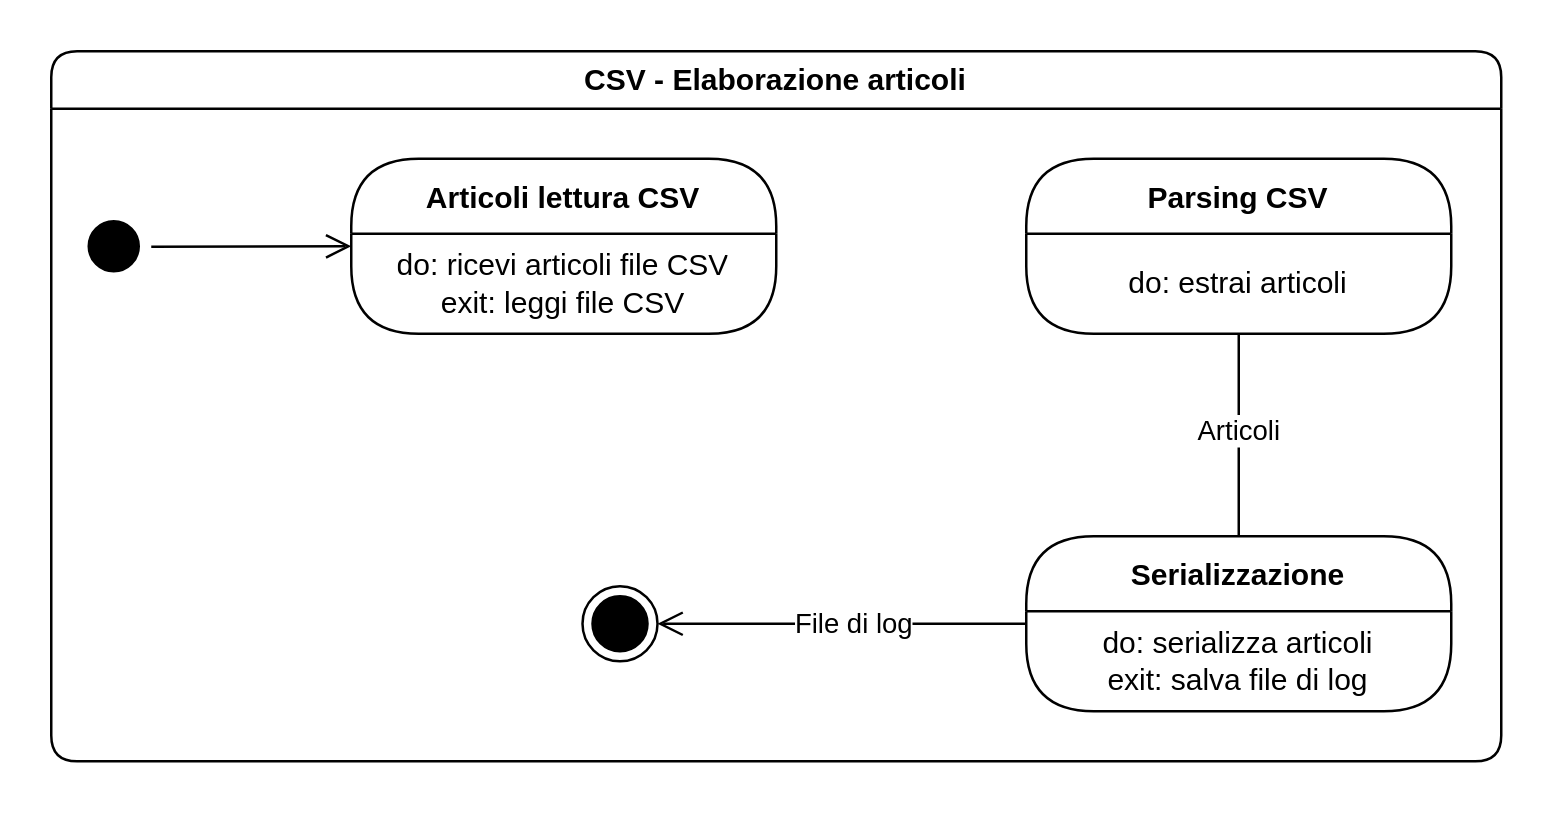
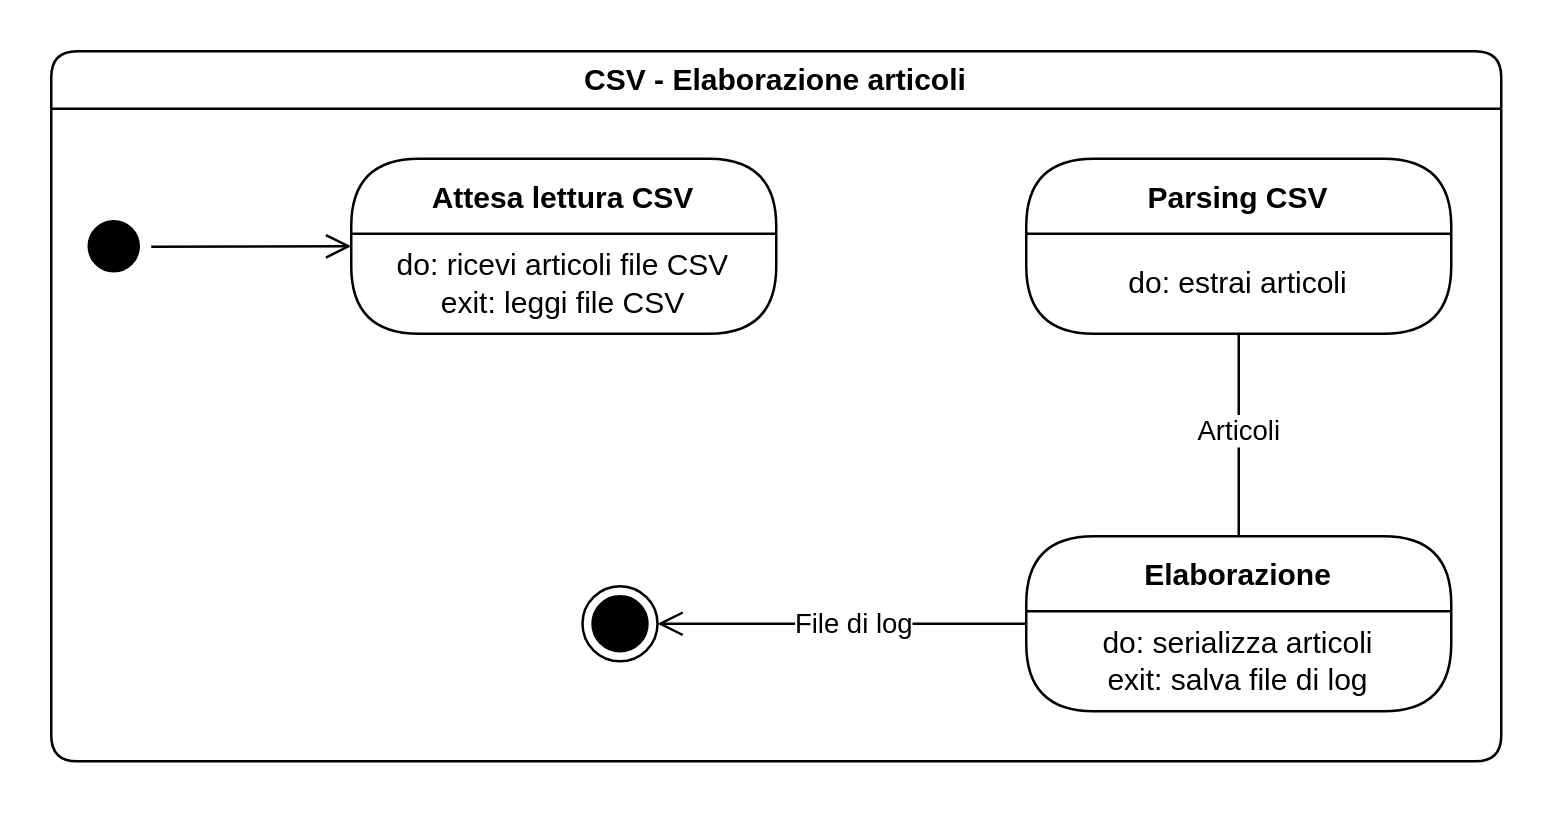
(563, 198) -> (563, 198)
(1238, 575) -> (1238, 575)
